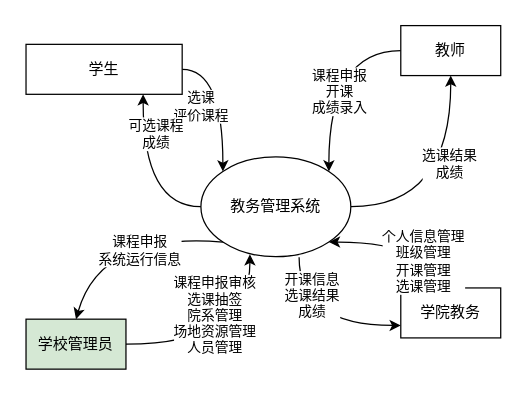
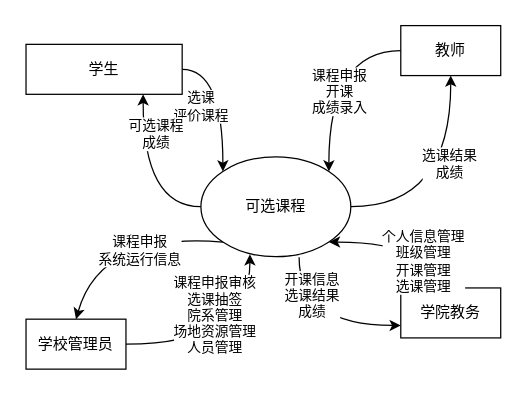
(276, 207) -> (276, 207)
(76, 344) -> (76, 344)
